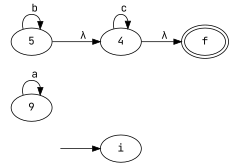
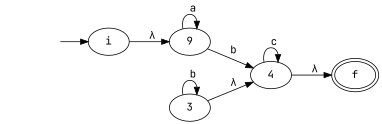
(32, 42) -> (190, 108)
none -> (145, 42)
none -> (227, 57)
